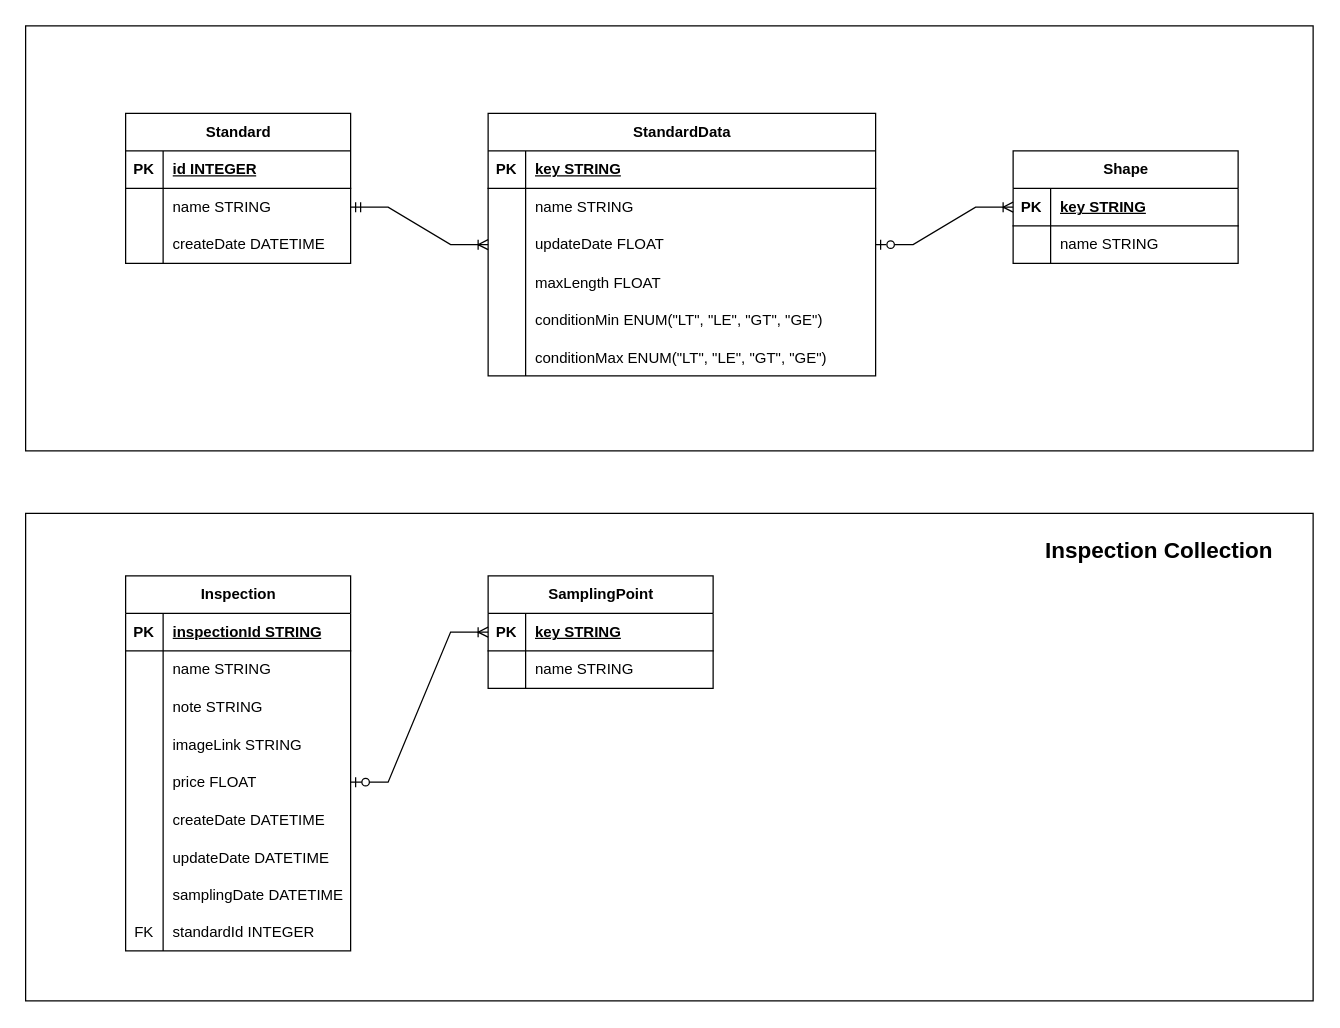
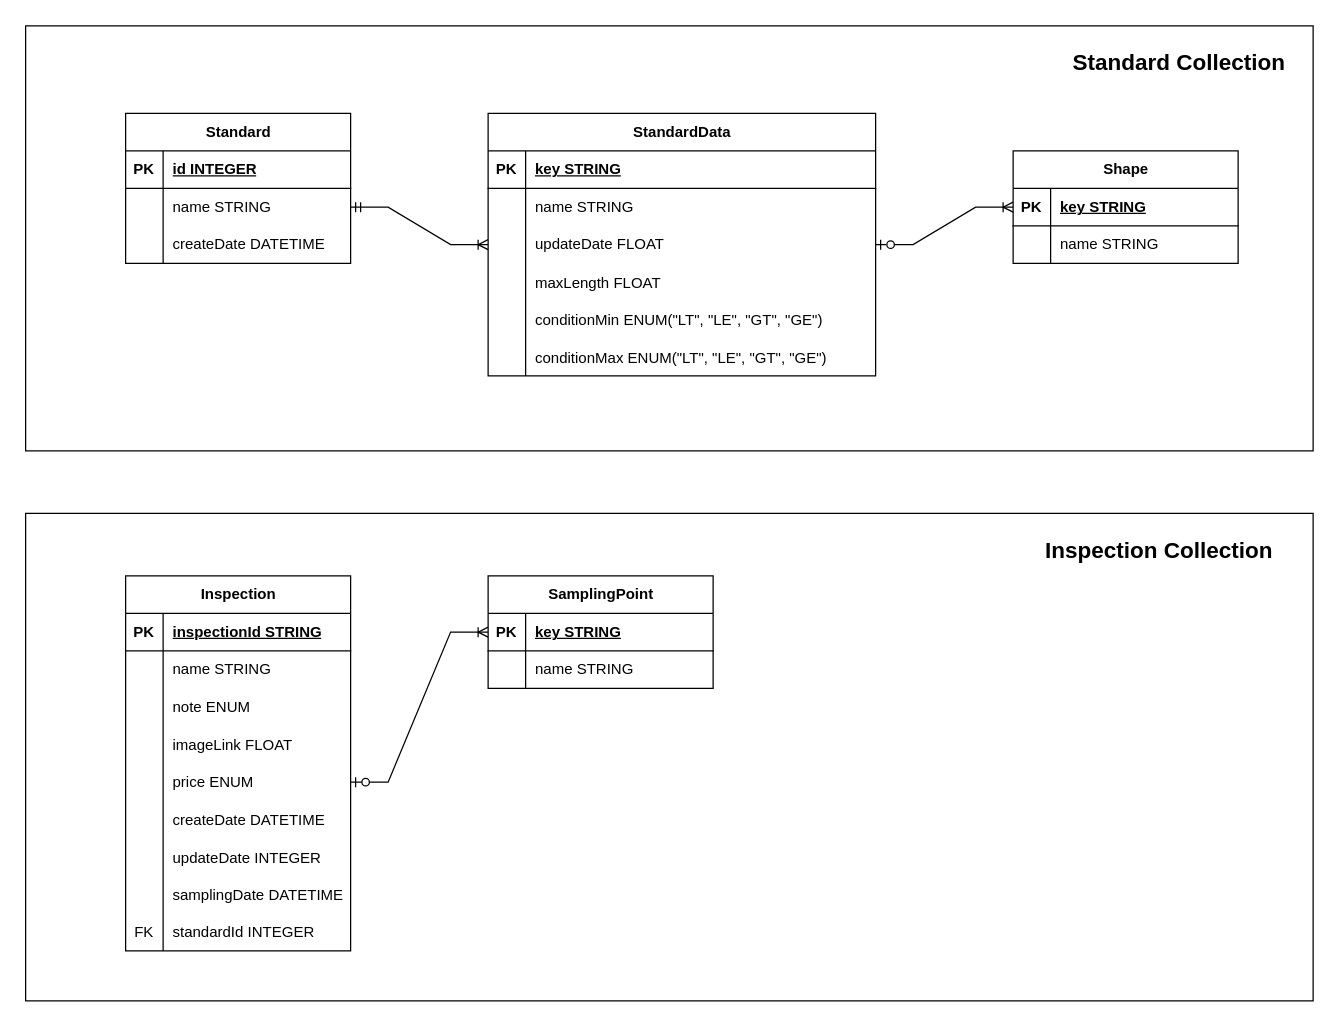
none -> (1163, 63)
(217, 707) -> (209, 707)
(234, 745) -> (230, 745)
(215, 782) -> (211, 782)
(250, 858) -> (246, 858)
